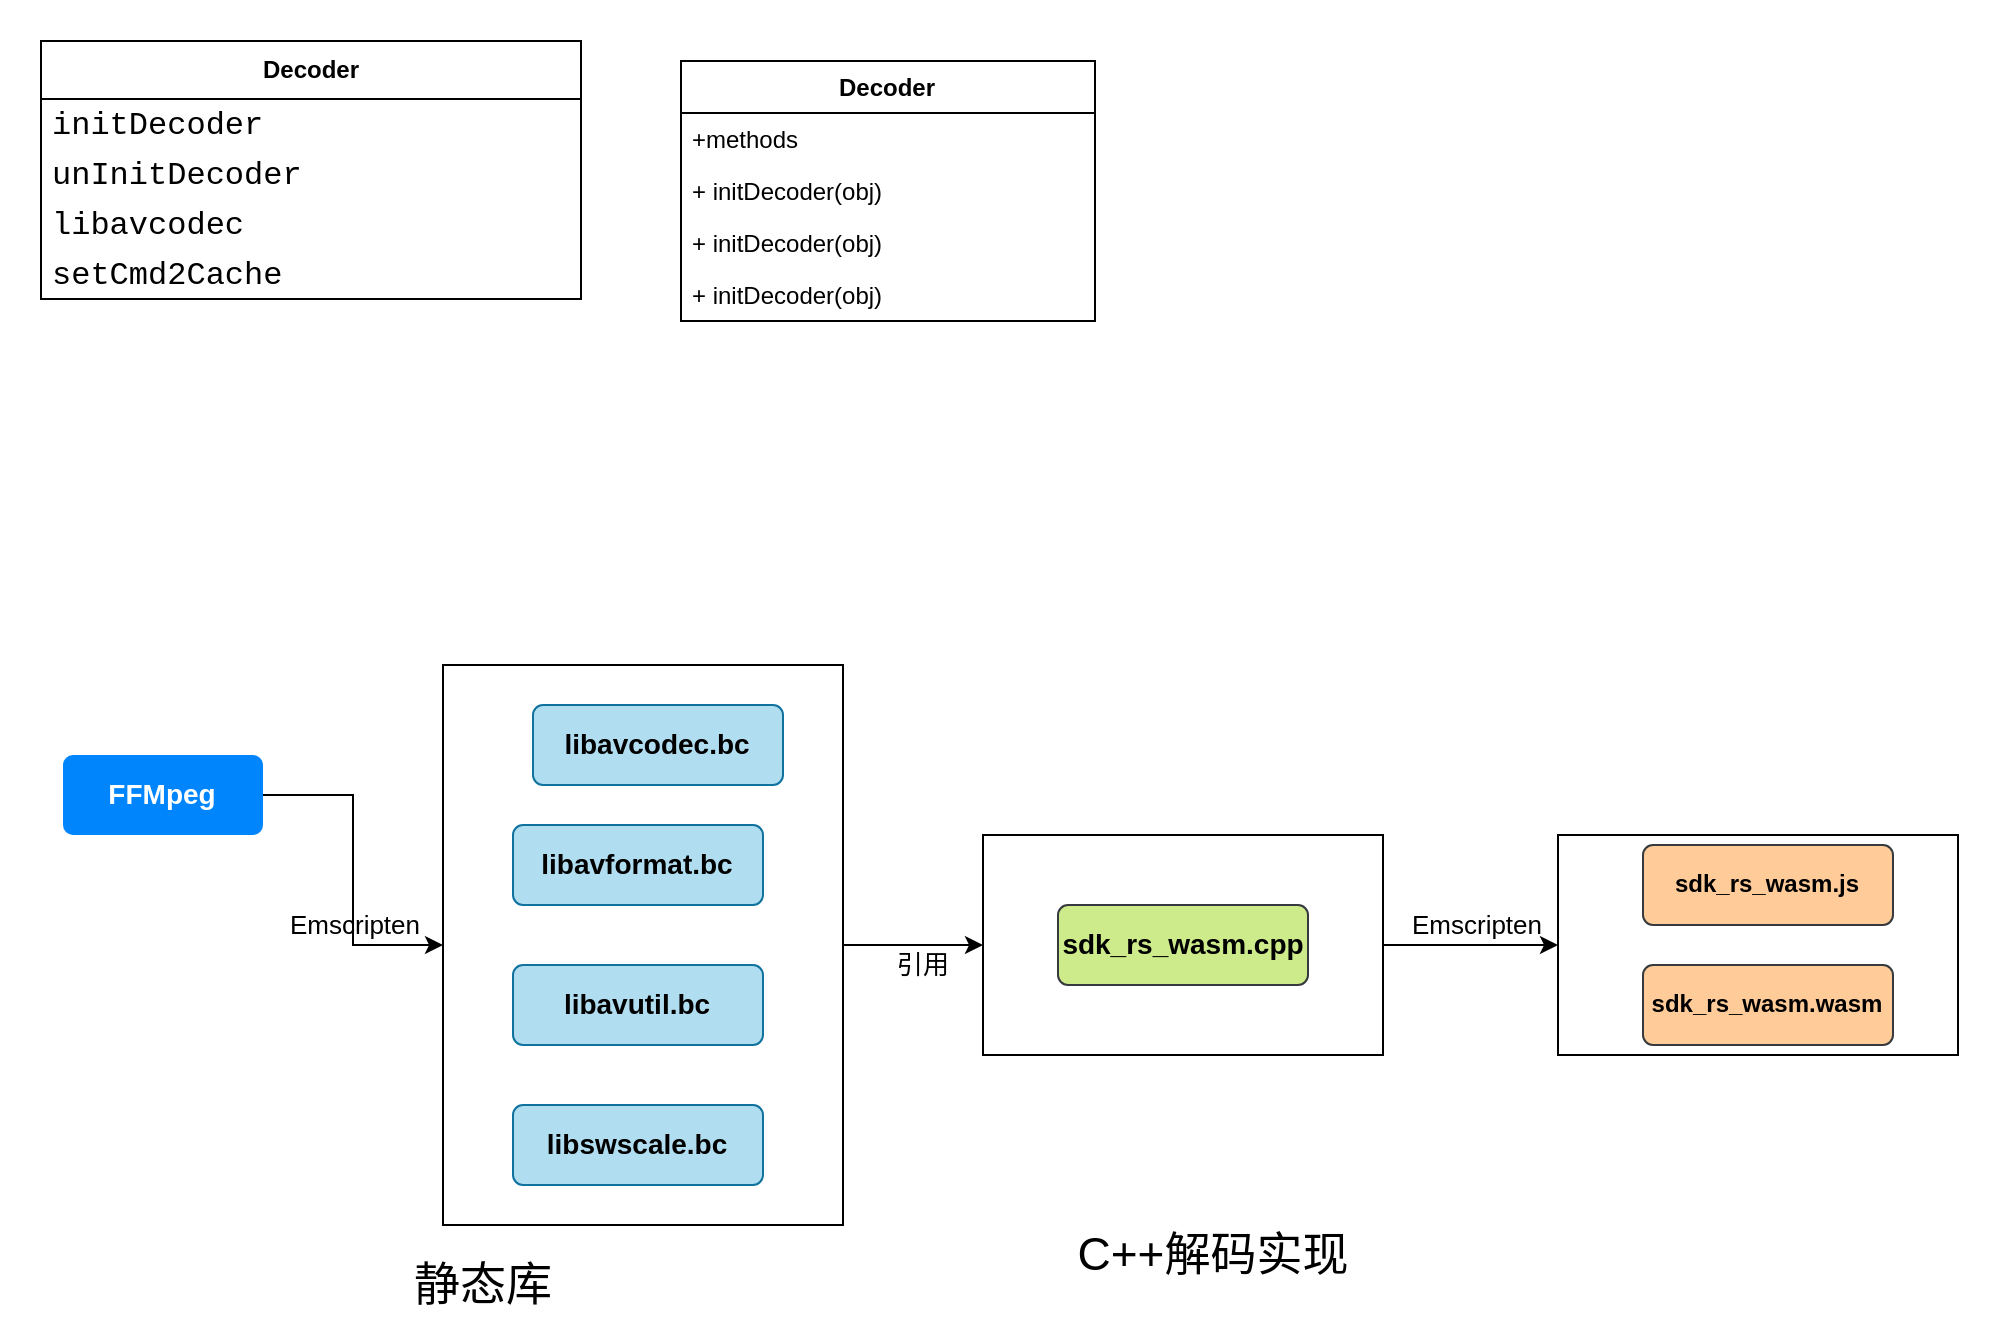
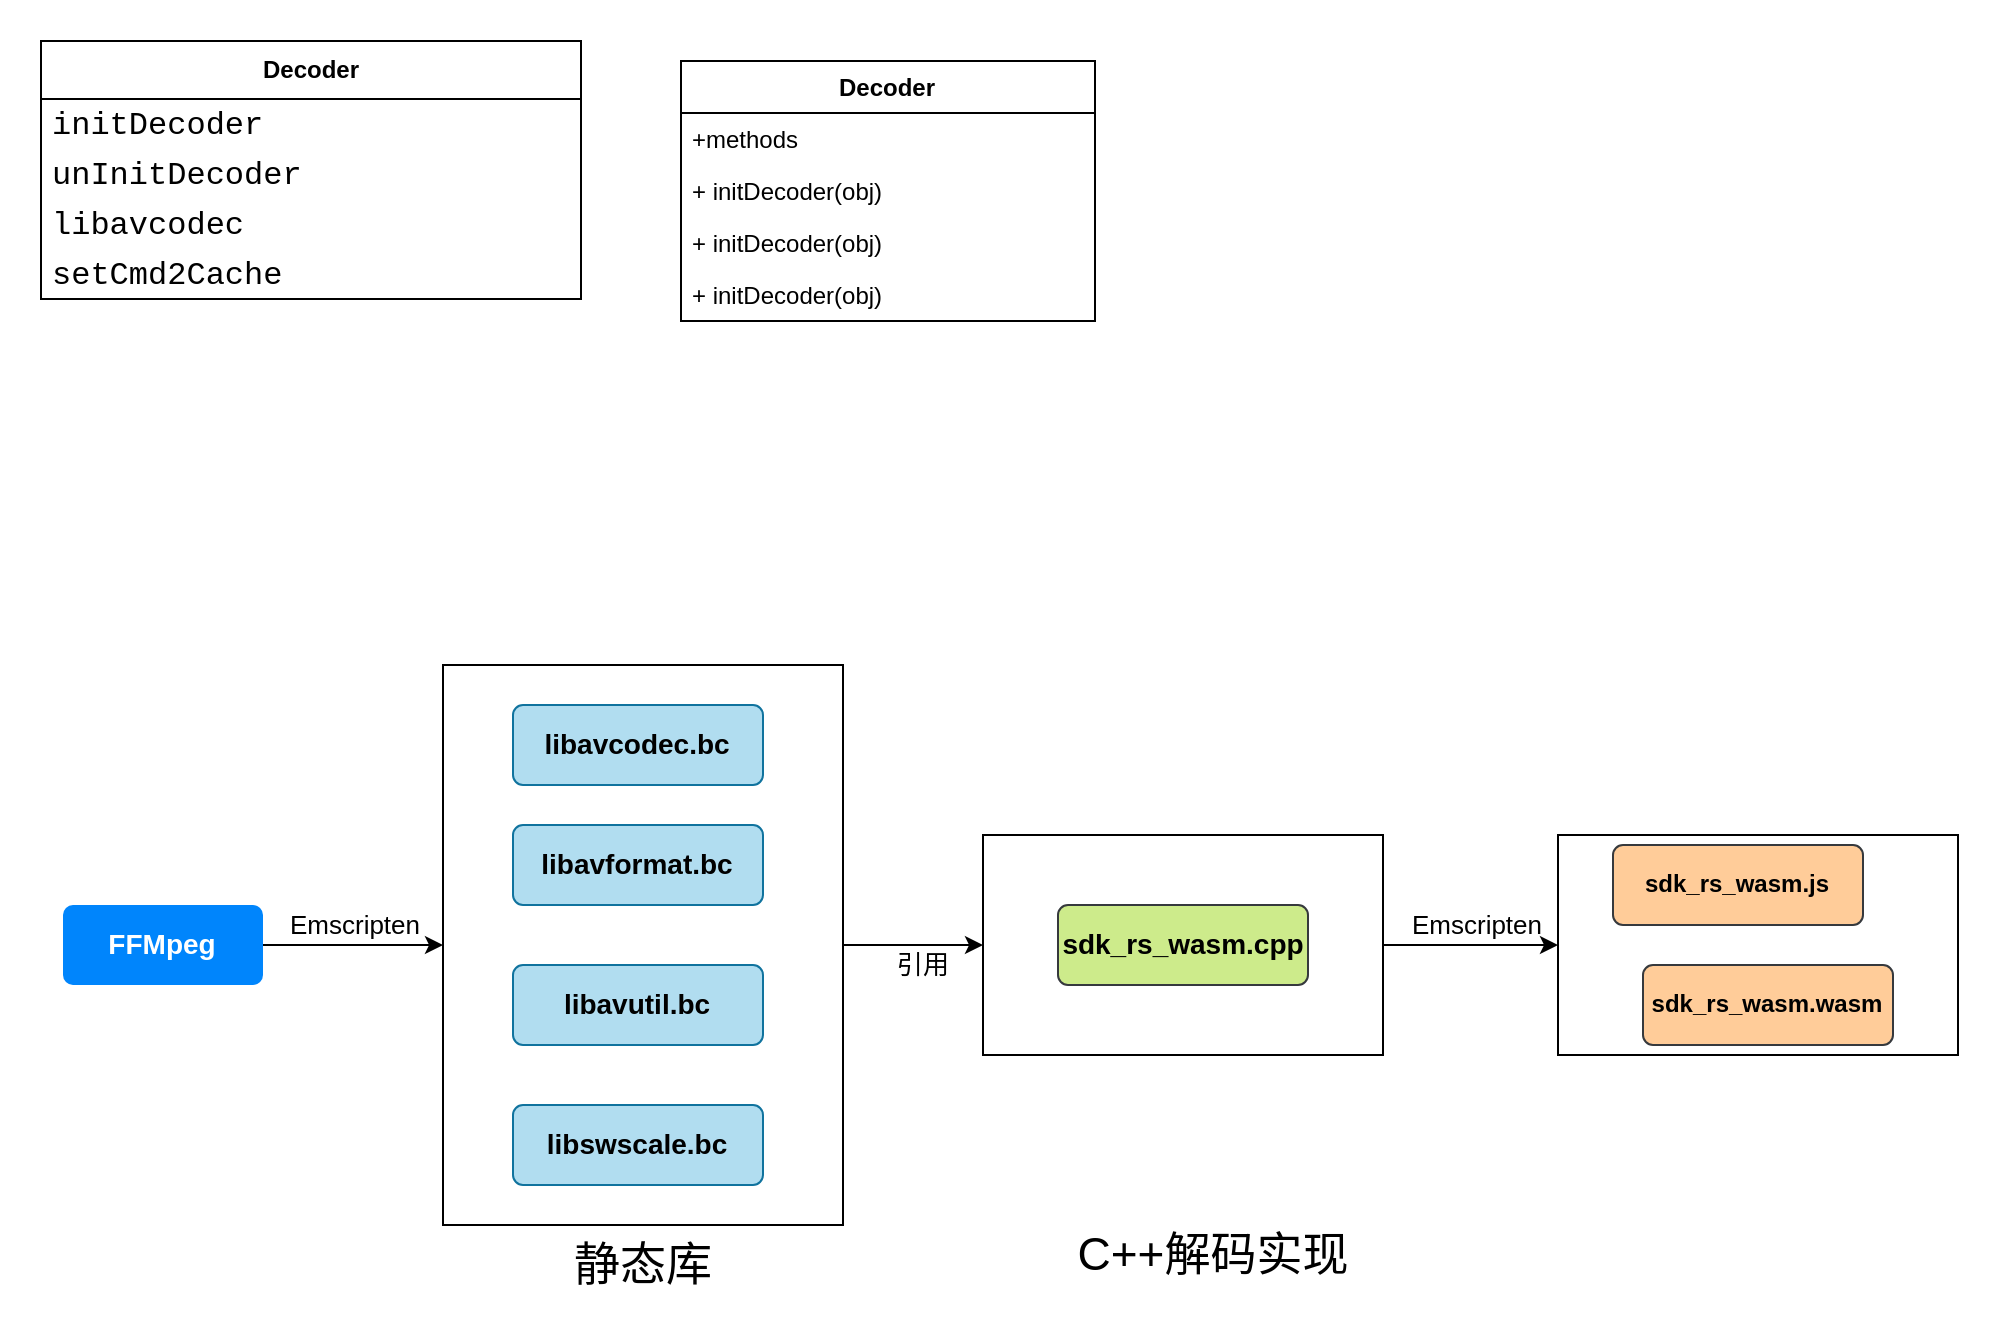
(658, 745) -> (638, 745)
(163, 795) -> (163, 945)
(1768, 885) -> (1738, 885)
(483, 1285) -> (643, 1265)
